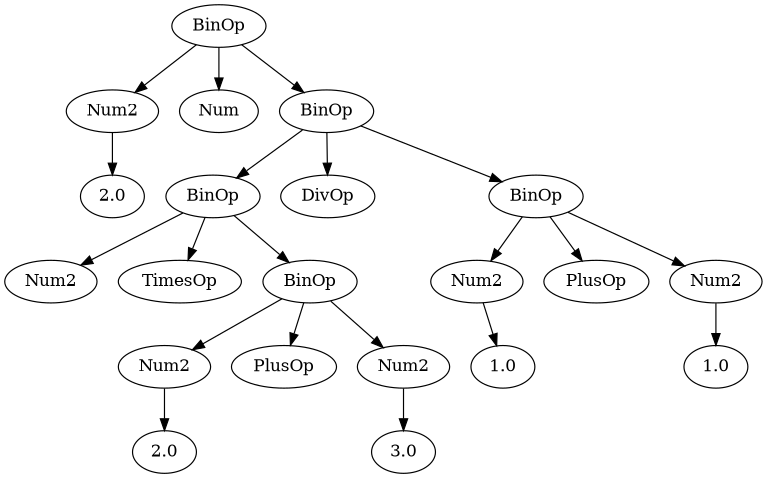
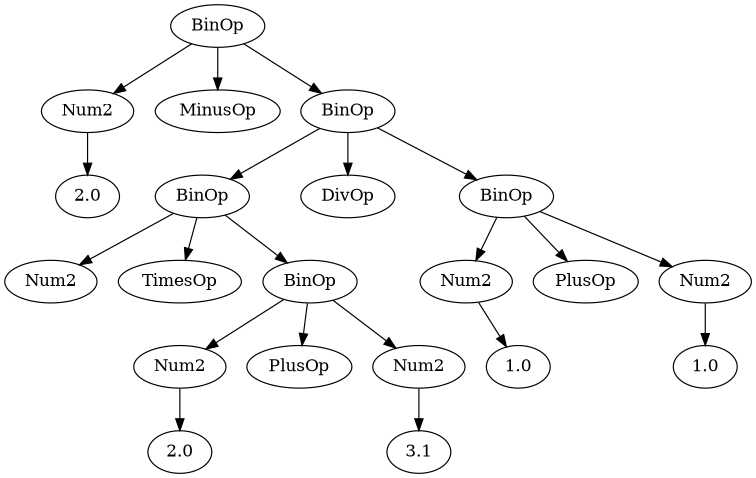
(219, 111) -> (218, 111)
(404, 452) -> (419, 452)
